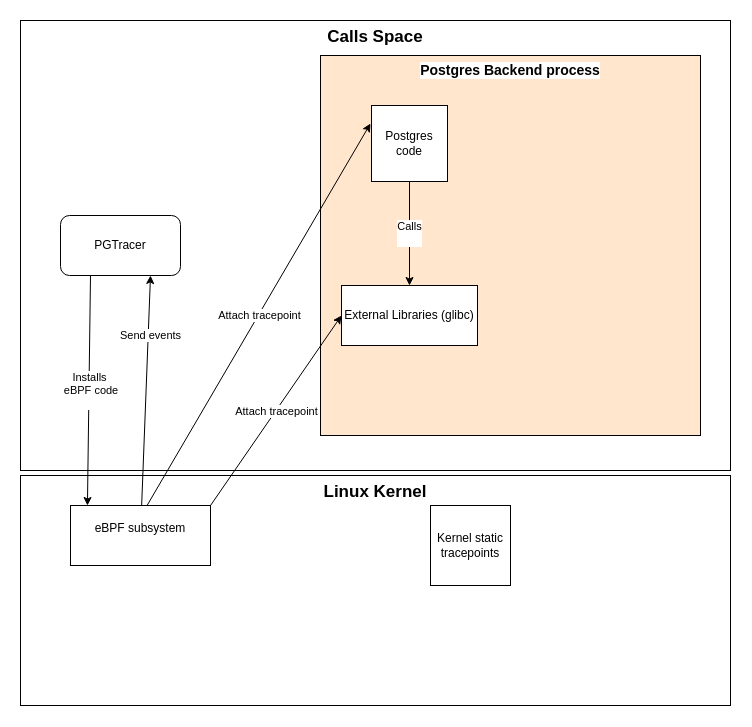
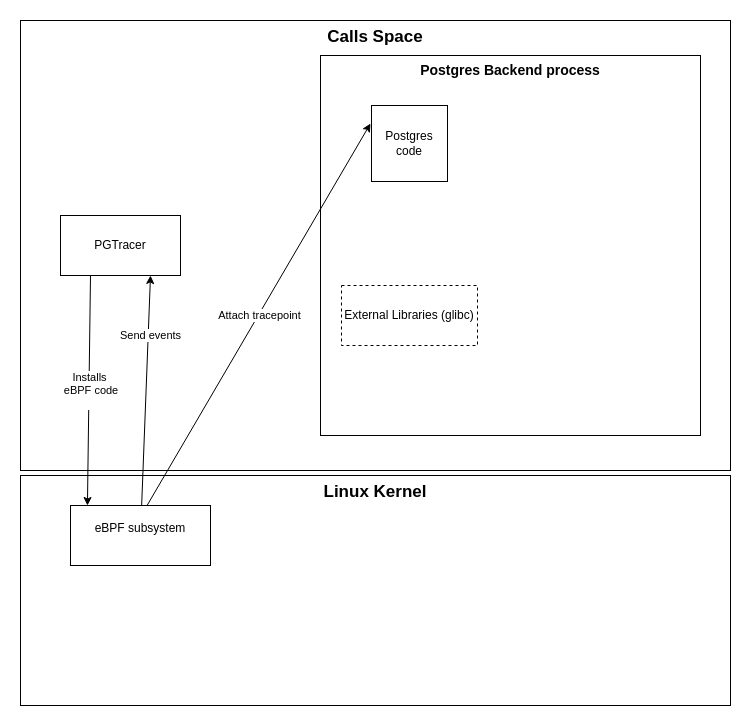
(410, 206) -> none
(121, 246) -> (121, 246)
(511, 246) -> (511, 246)
(410, 316) -> (410, 316)
(274, 413) -> none
(471, 546) -> none
